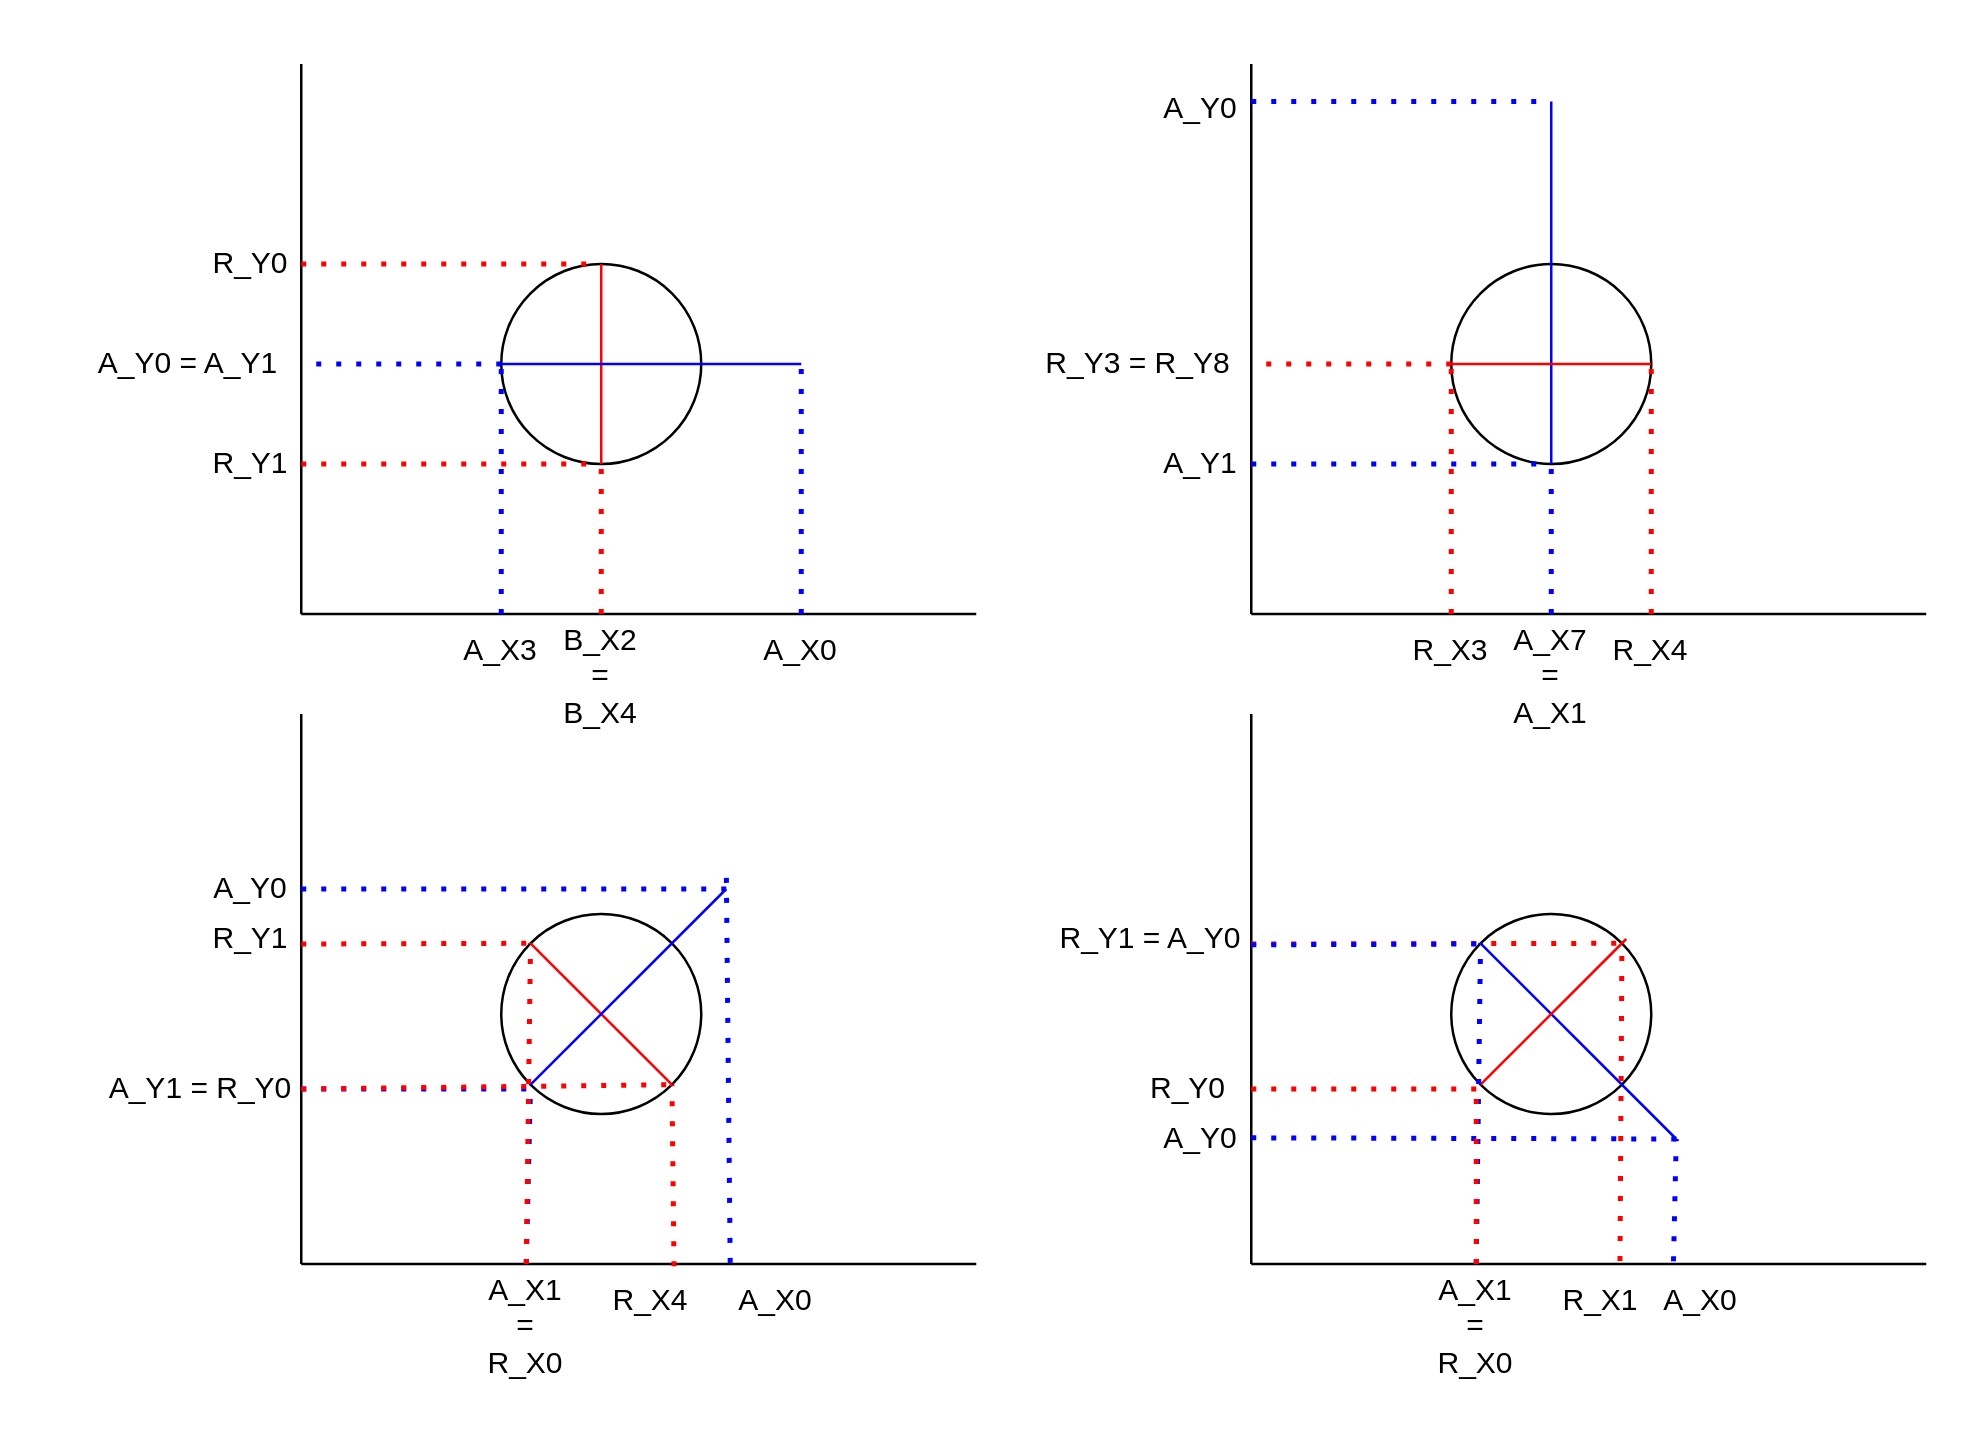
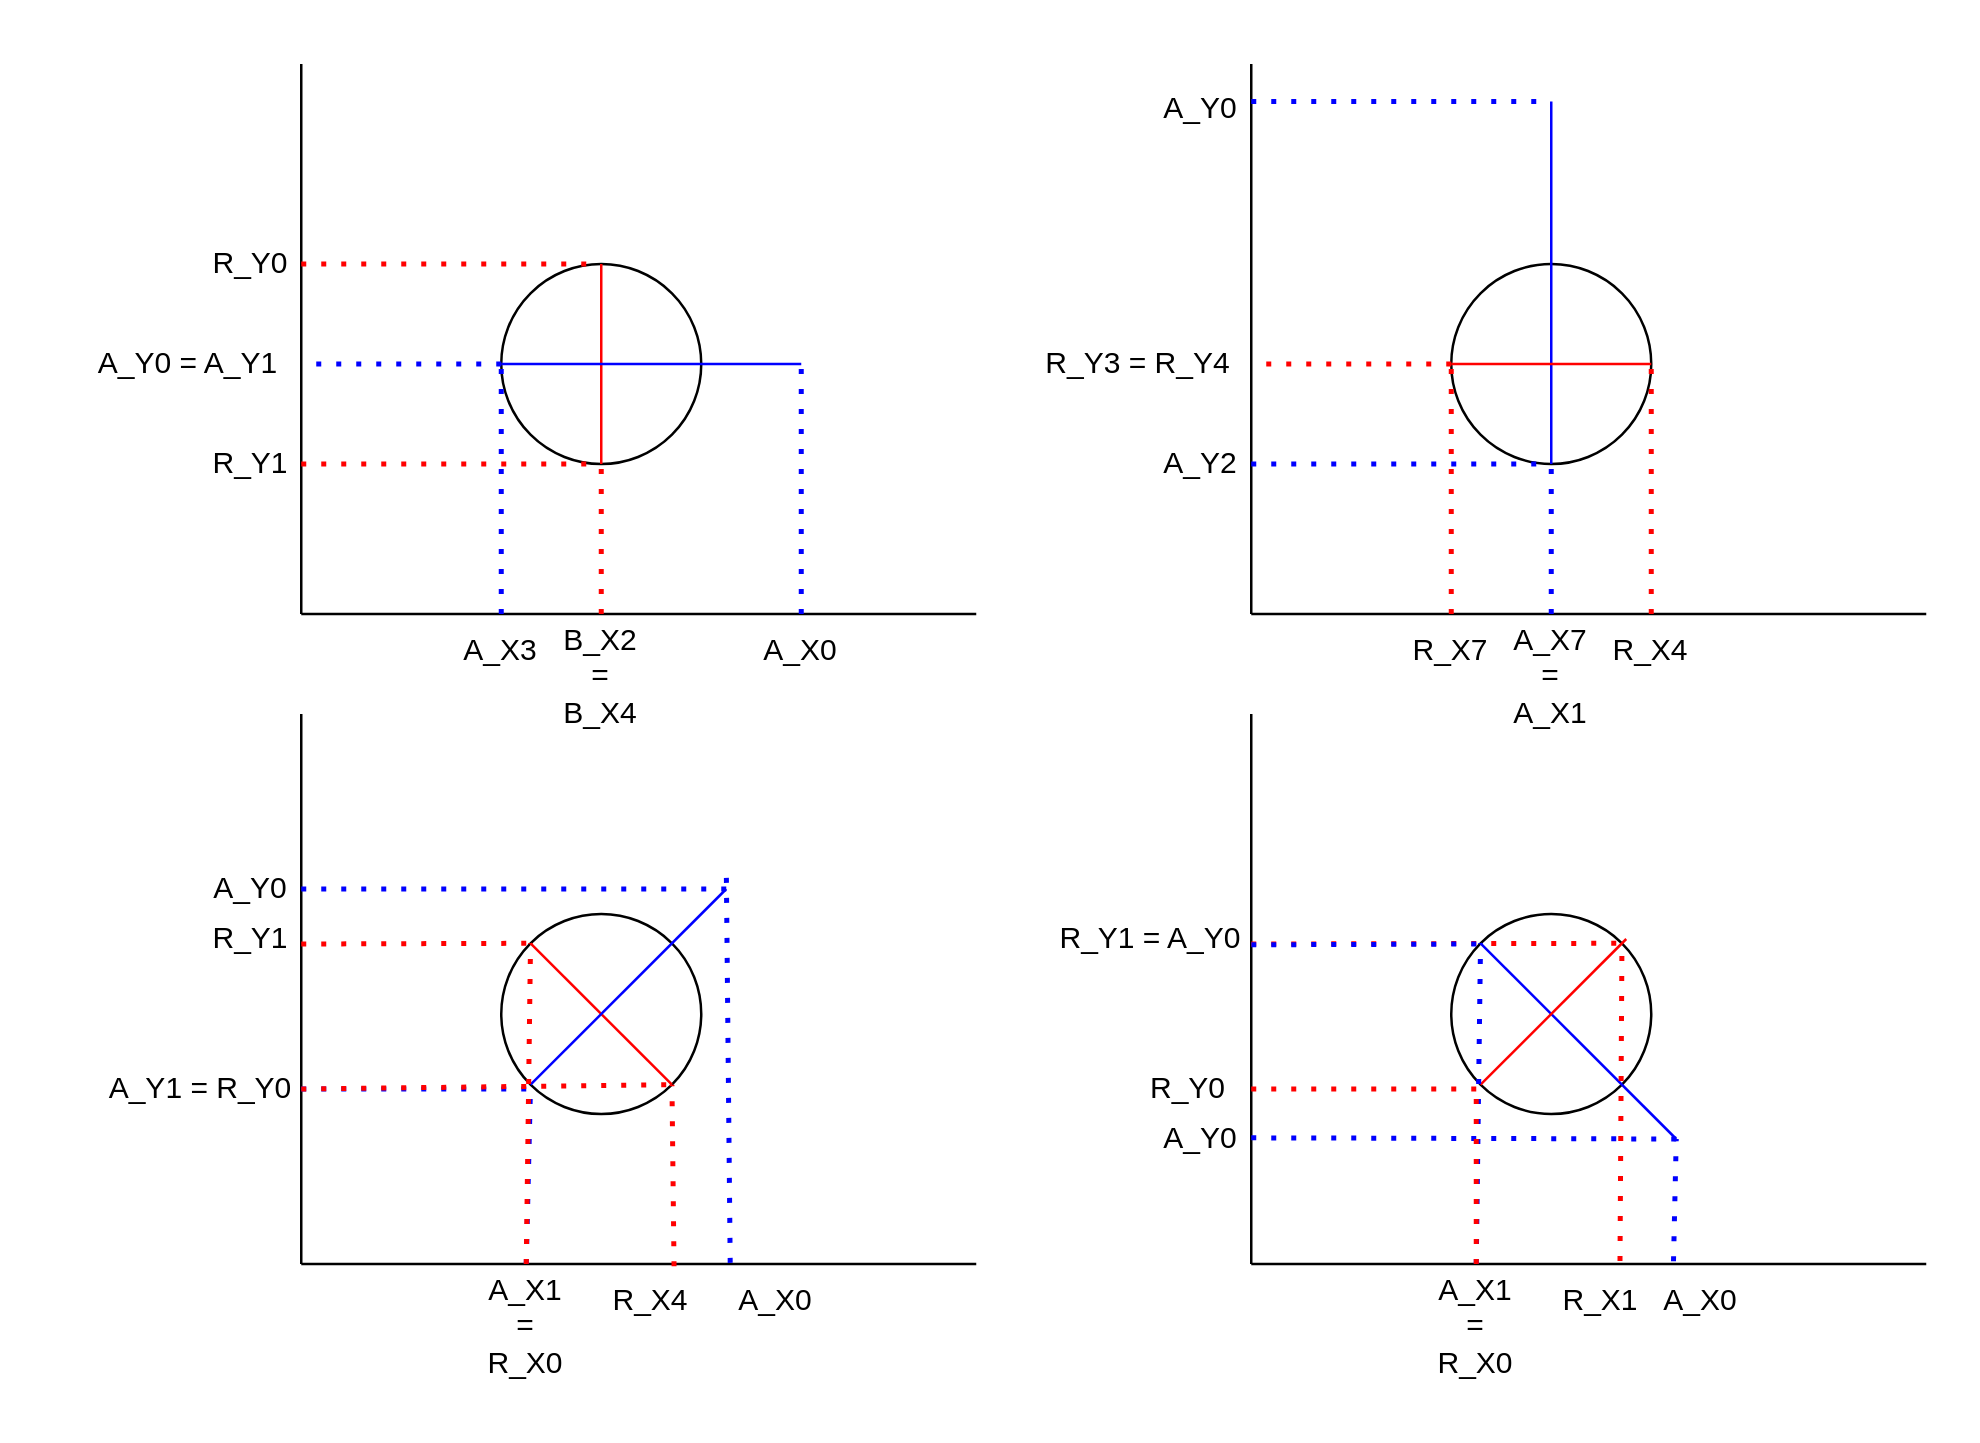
(1139, 364) -> (1139, 364)
(1201, 464) -> (1201, 464)
(1451, 651) -> (1451, 651)
